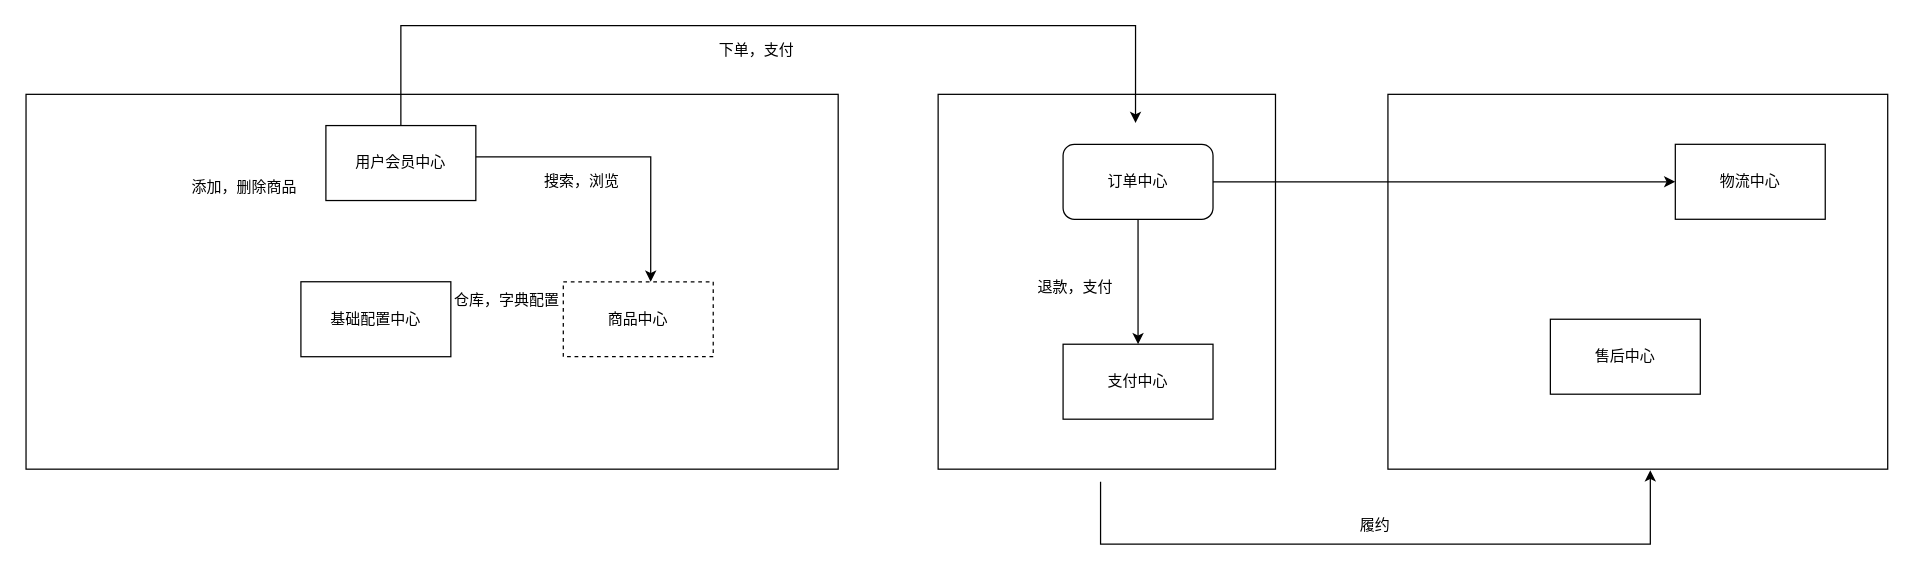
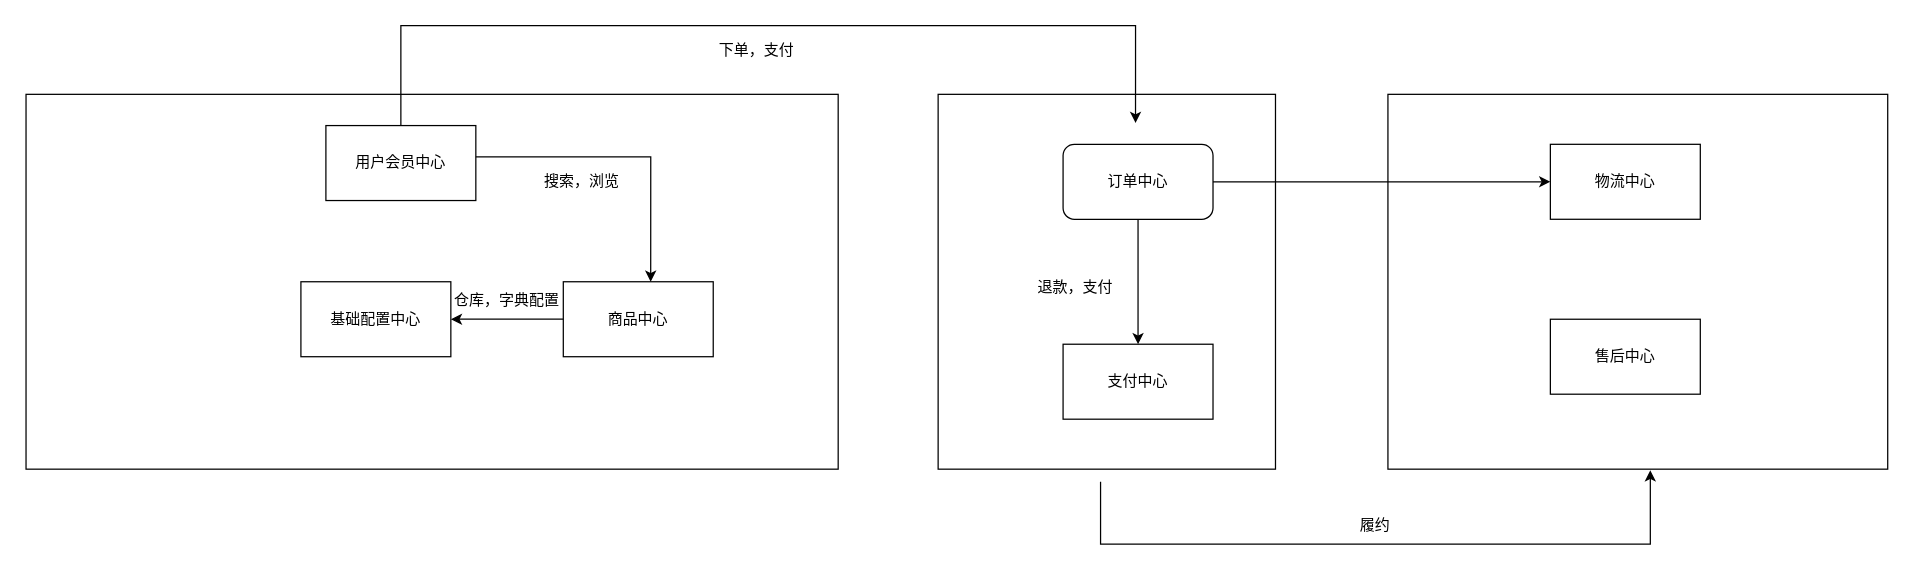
(1751, 182) -> (1626, 182)
(244, 188) -> none
none -> (511, 319)
(638, 319) -> (638, 319)
